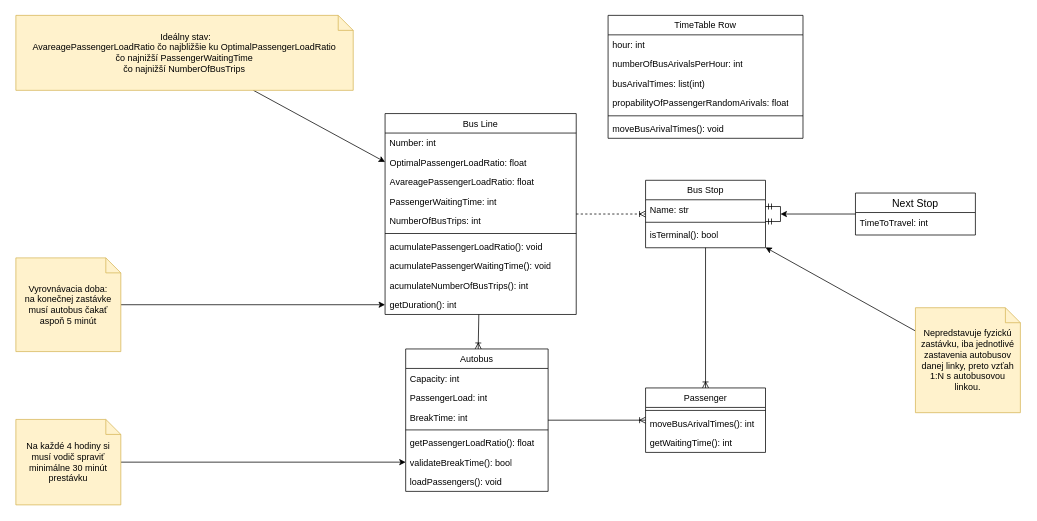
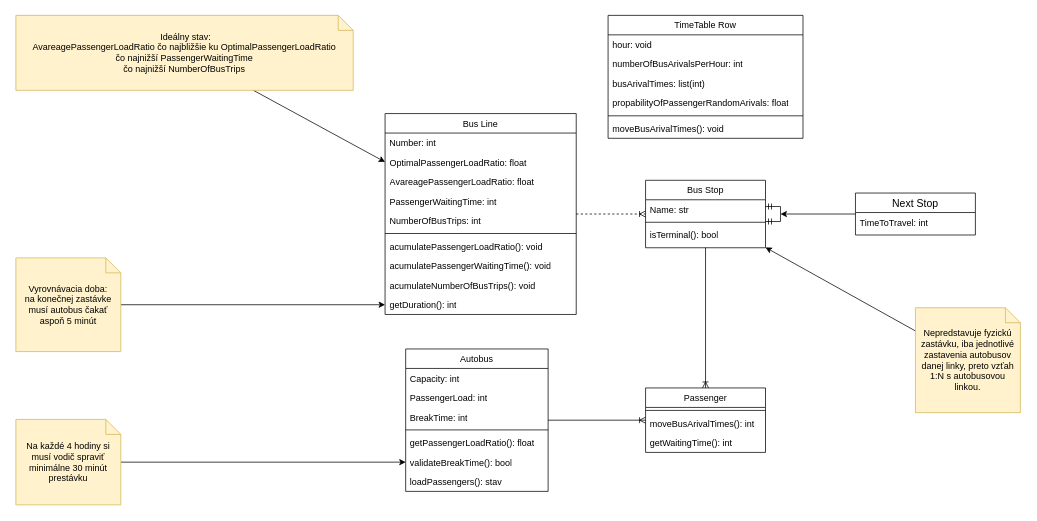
(631, 45) -> (634, 45)
(464, 286) -> (467, 286)
(478, 332) -> none
(461, 483) -> (462, 483)
